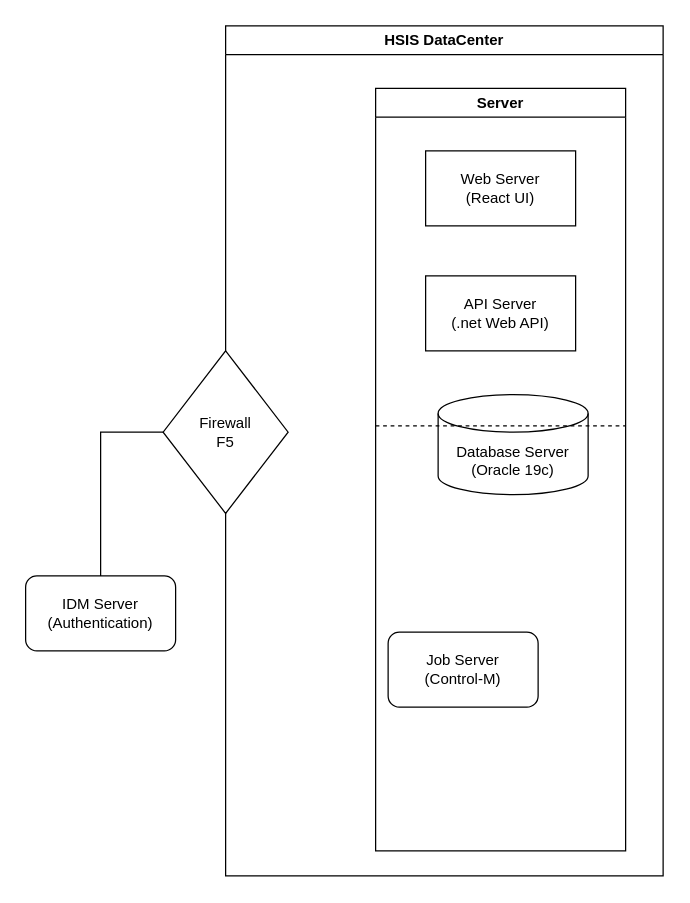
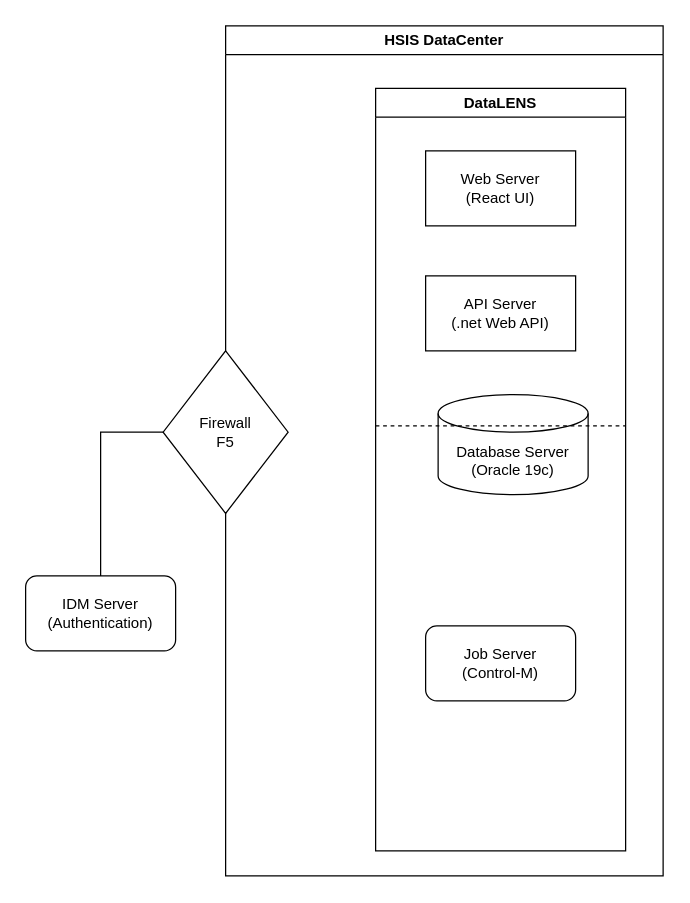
(501, 103) -> (501, 103)
(463, 669) -> (501, 663)
